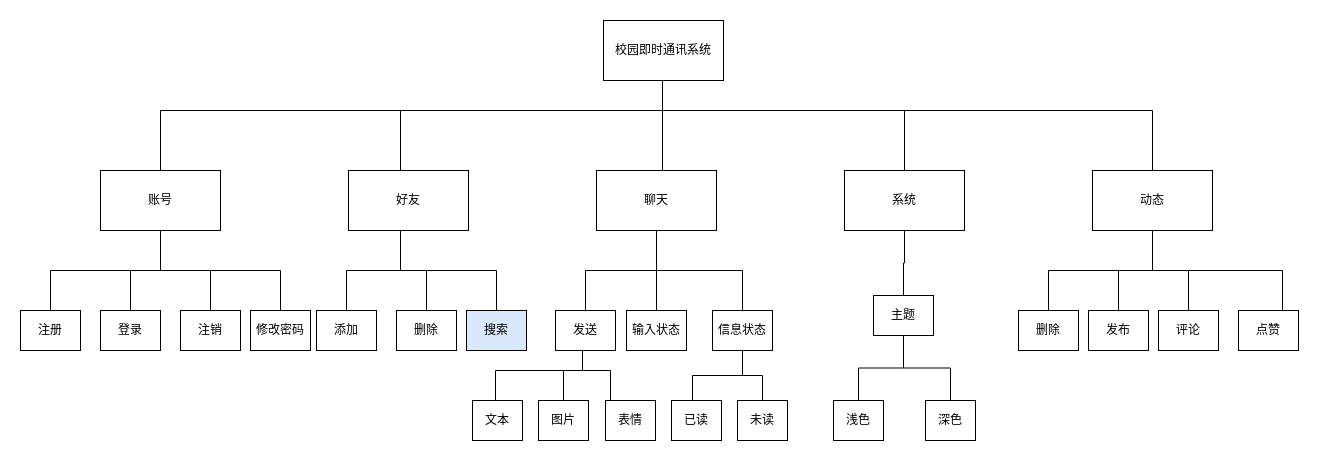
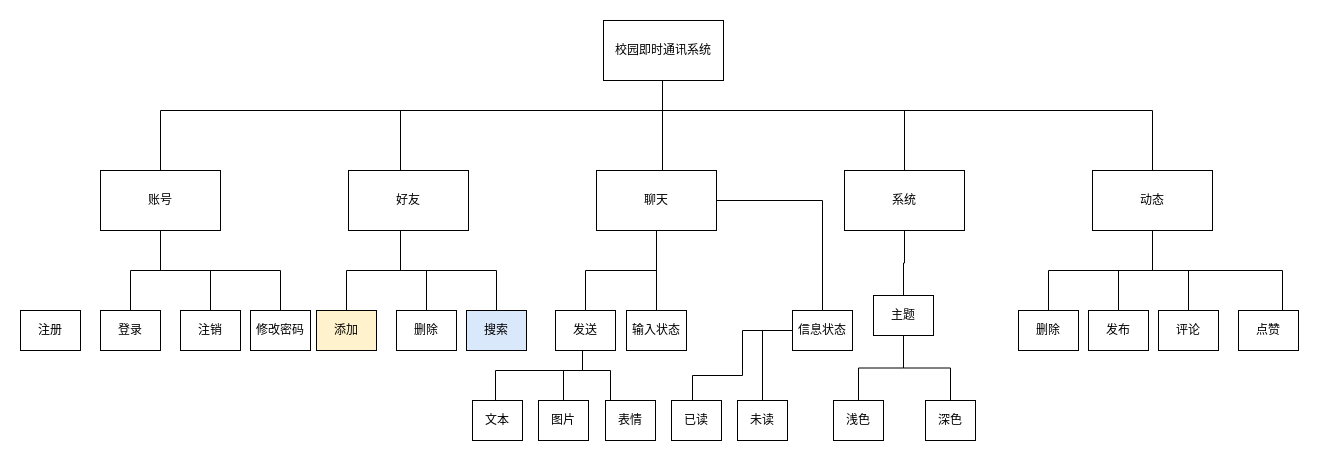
(70, 271) -> none
(347, 331) -> (347, 331)
(743, 331) -> (823, 331)
